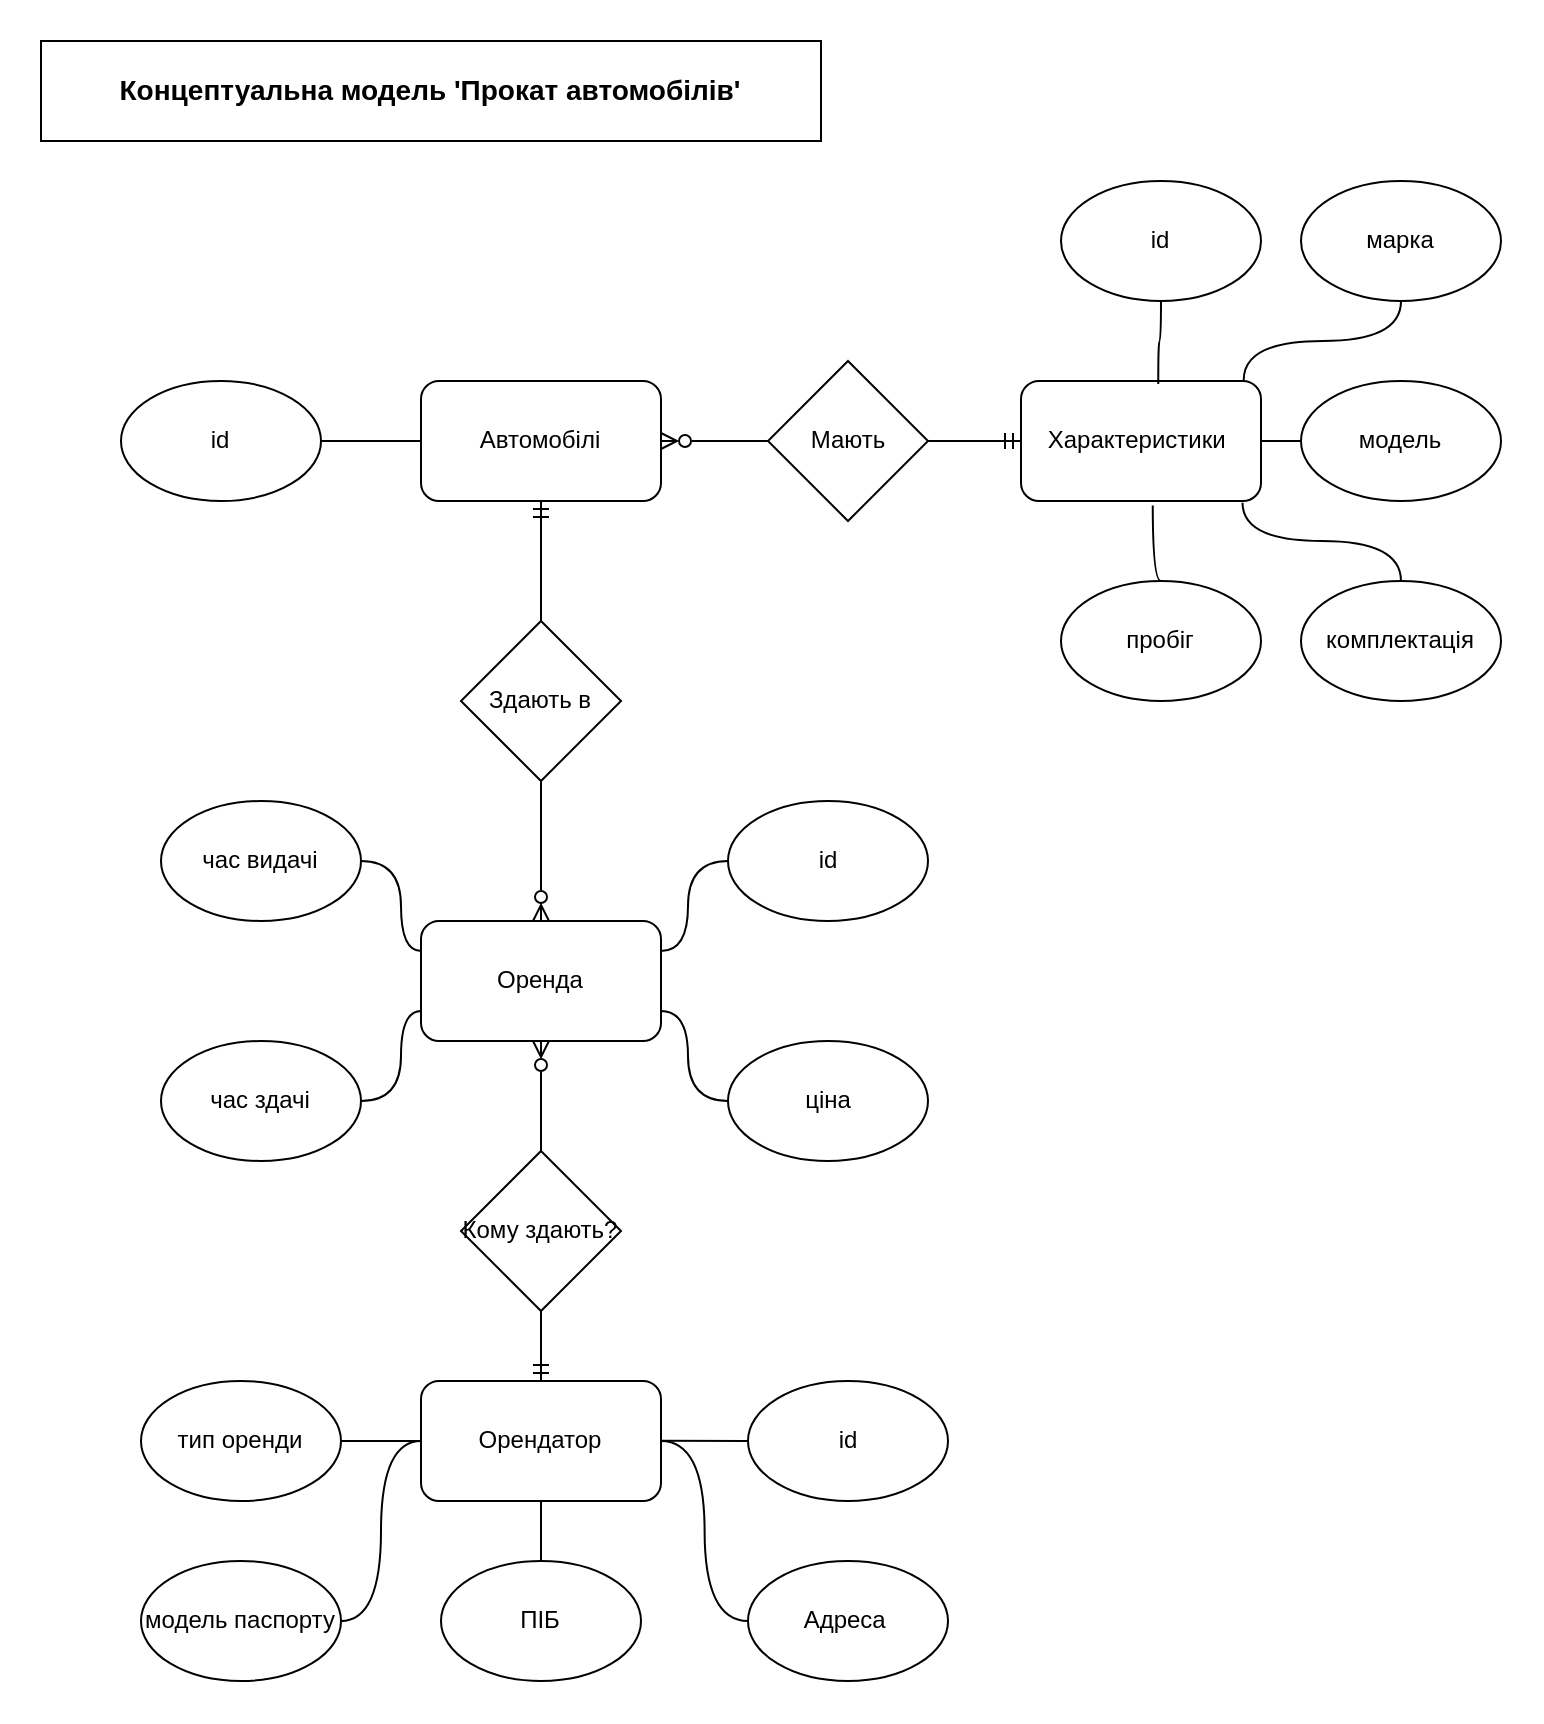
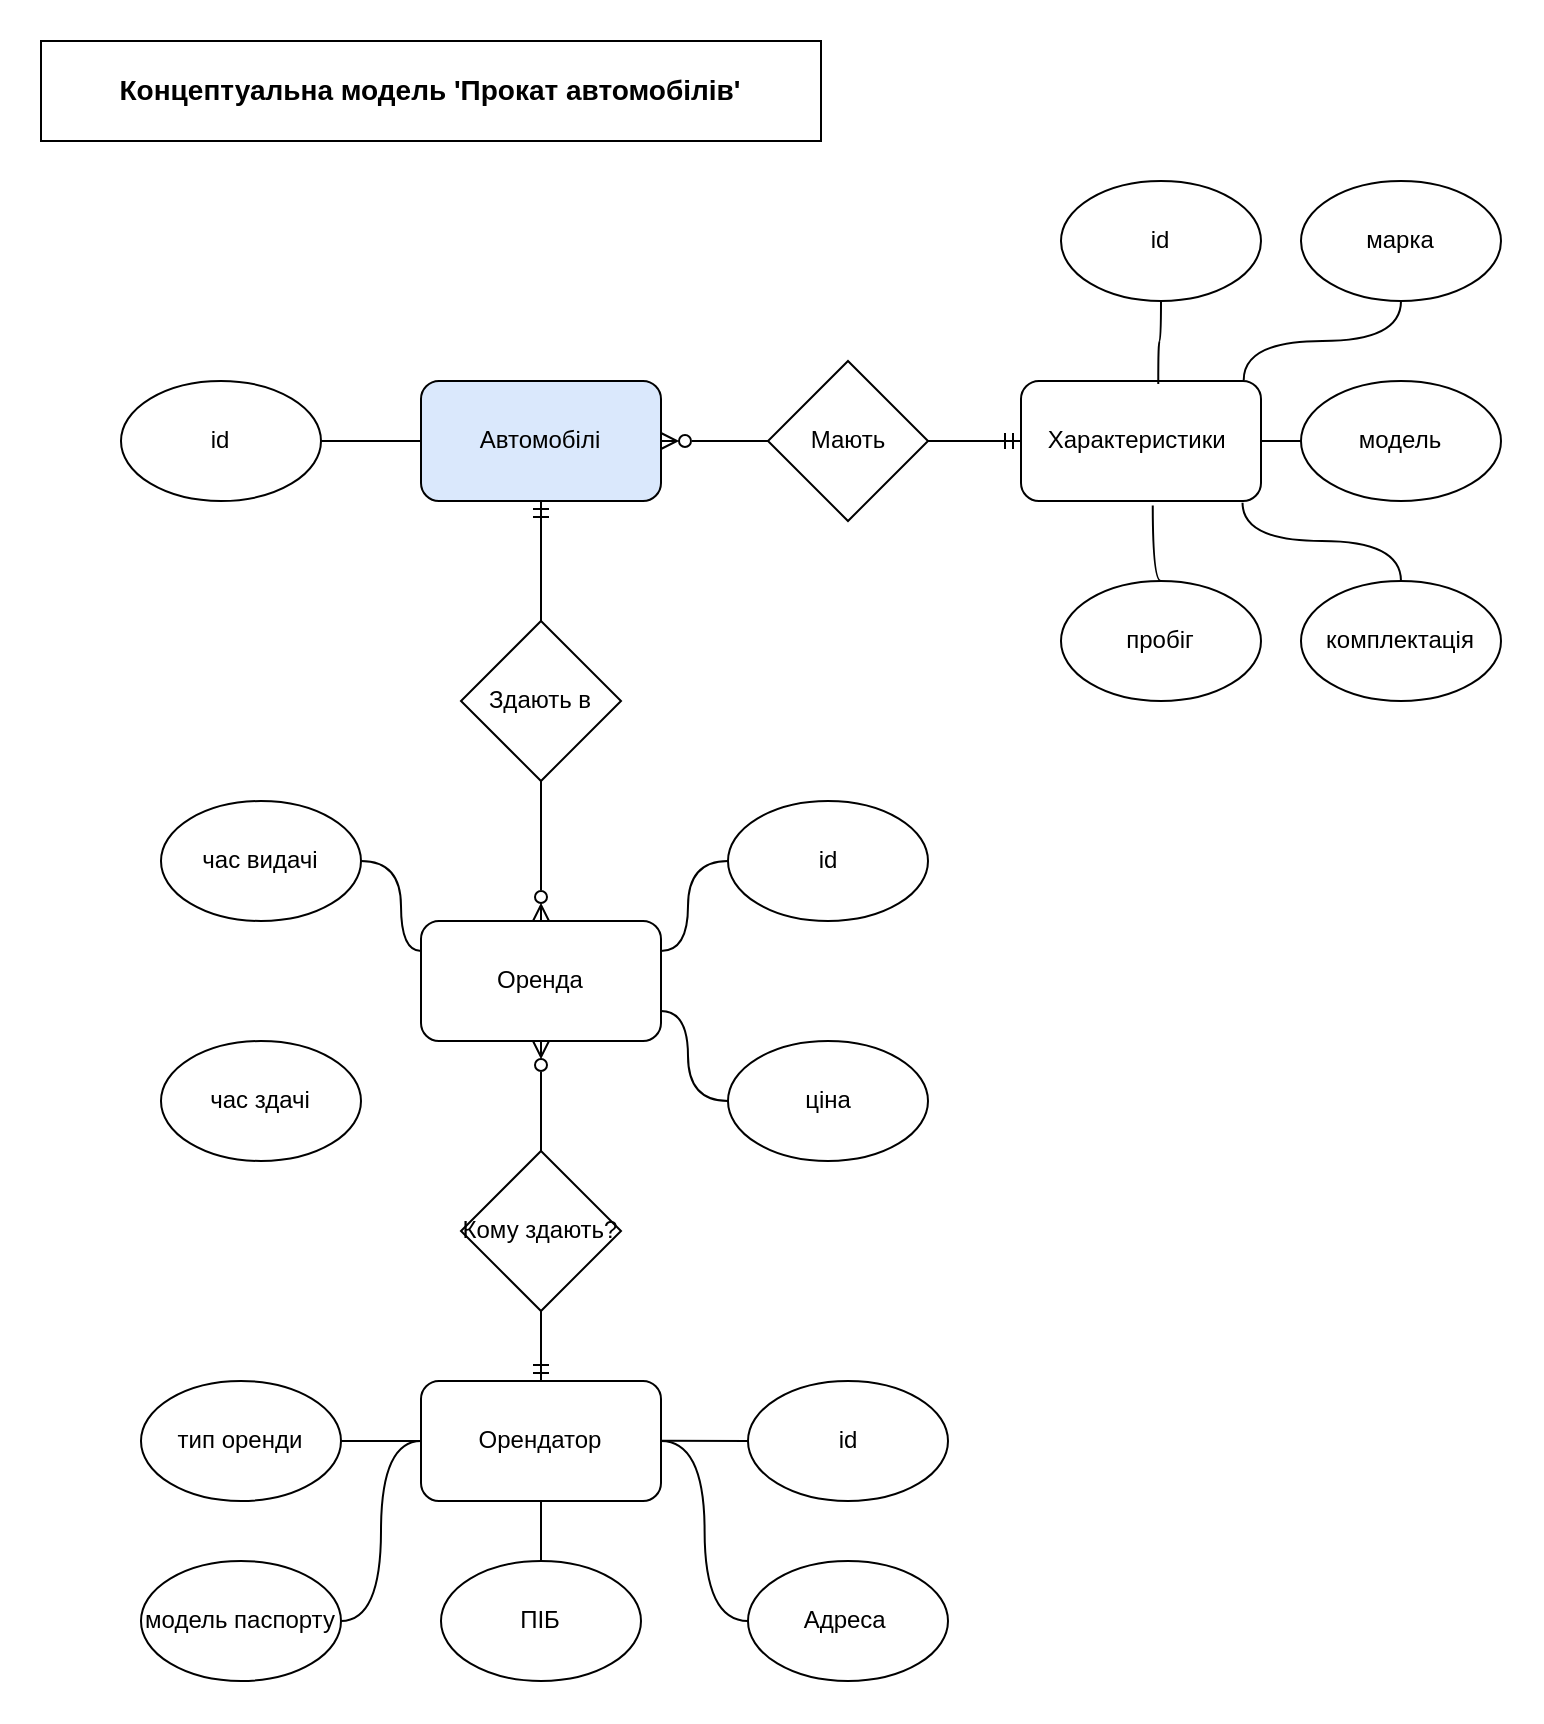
(541, 441) -> (541, 441)
(401, 1065) -> none
